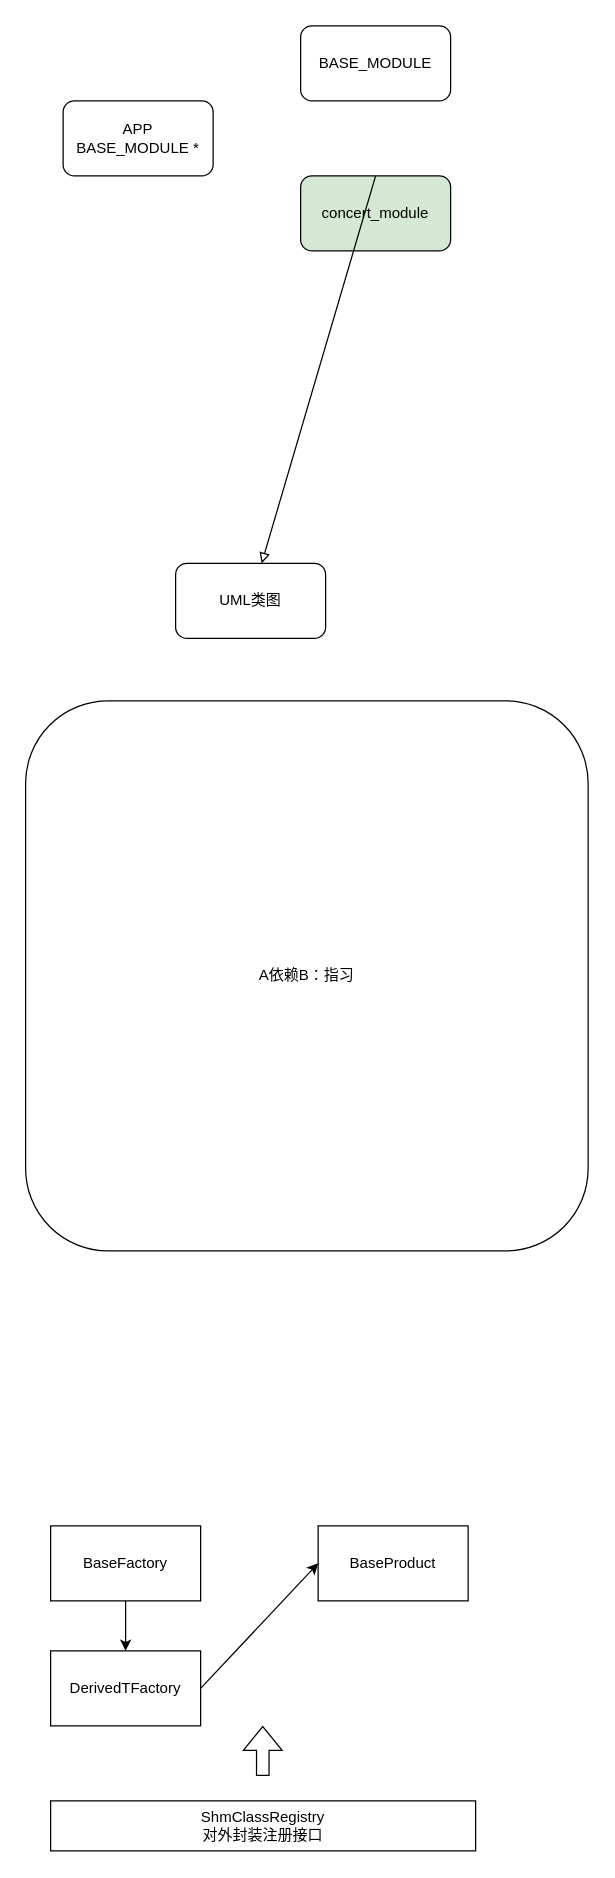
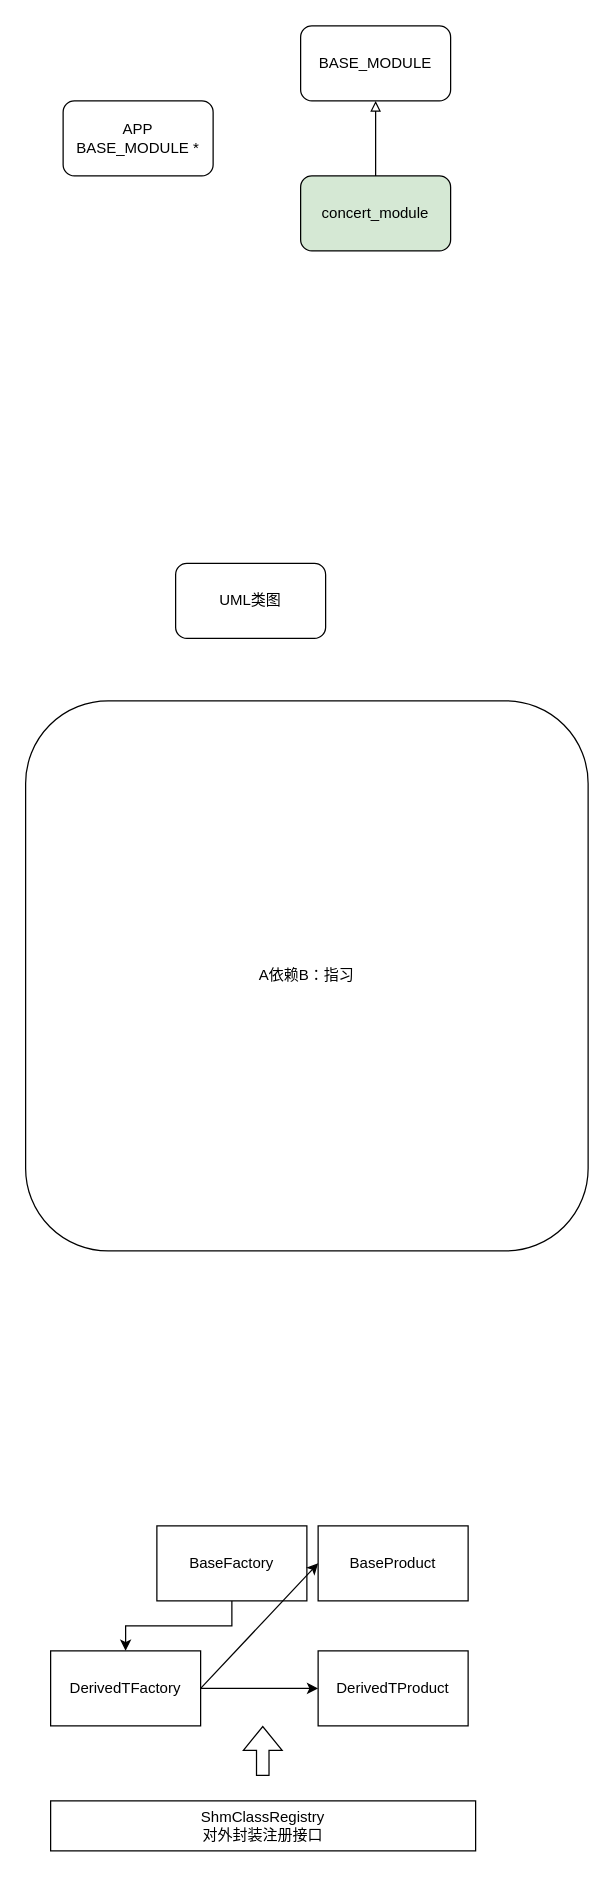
(320, 364) -> (376, 143)
(126, 1563) -> (232, 1563)
none -> (256, 1688)
none -> (393, 1688)
